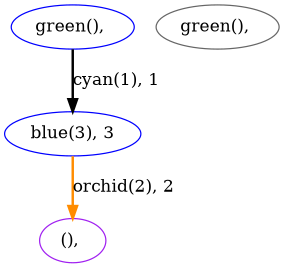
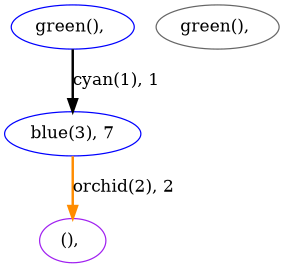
(73, 134) -> (73, 134)
